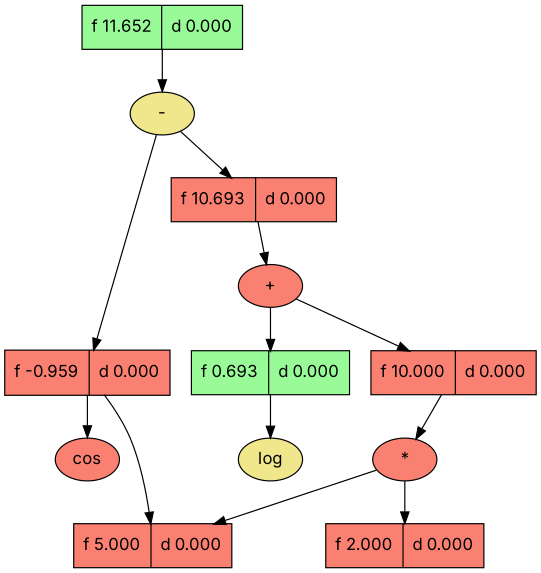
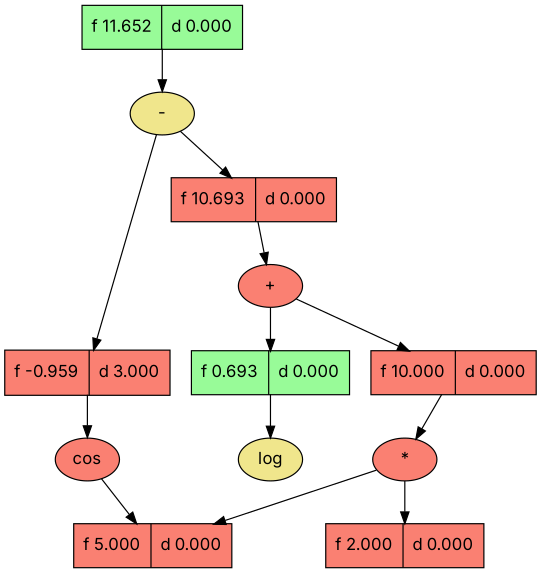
(130, 372) -> (130, 372)
(135, 450) -> (115, 497)
